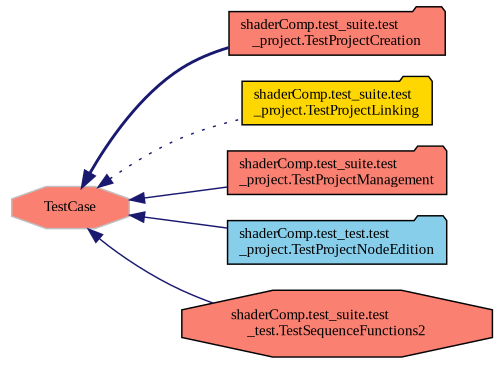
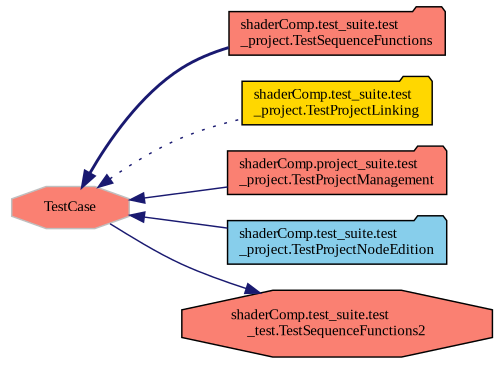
(337, 33) -> (337, 33)
(337, 173) -> (337, 173)
(337, 242) -> (337, 242)
(154, 276) -> (176, 261)
